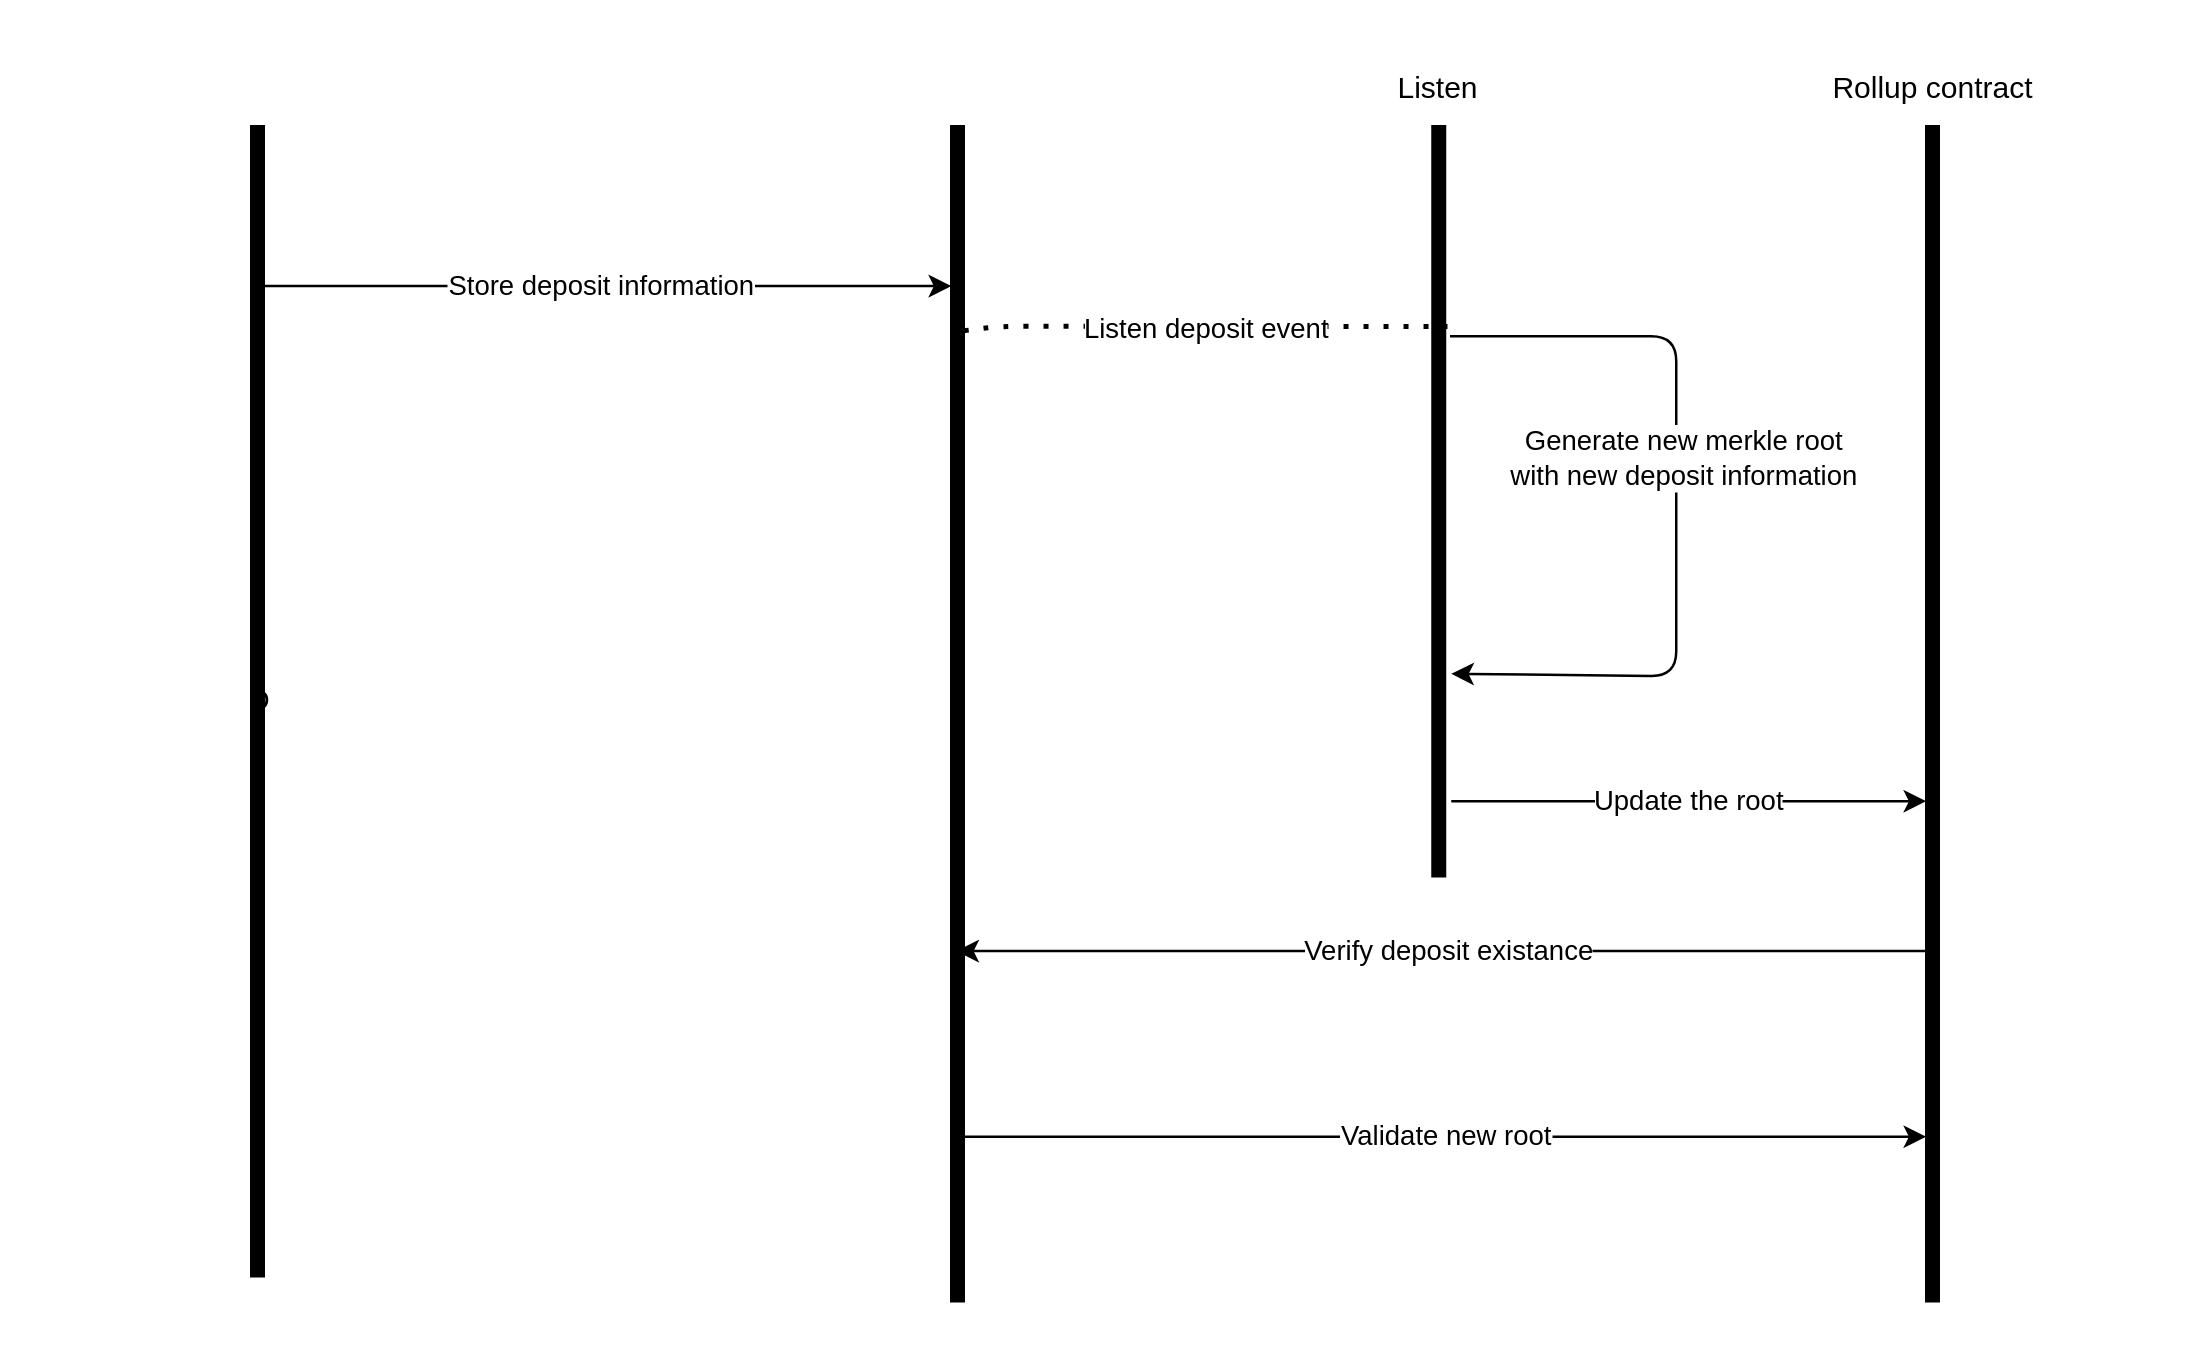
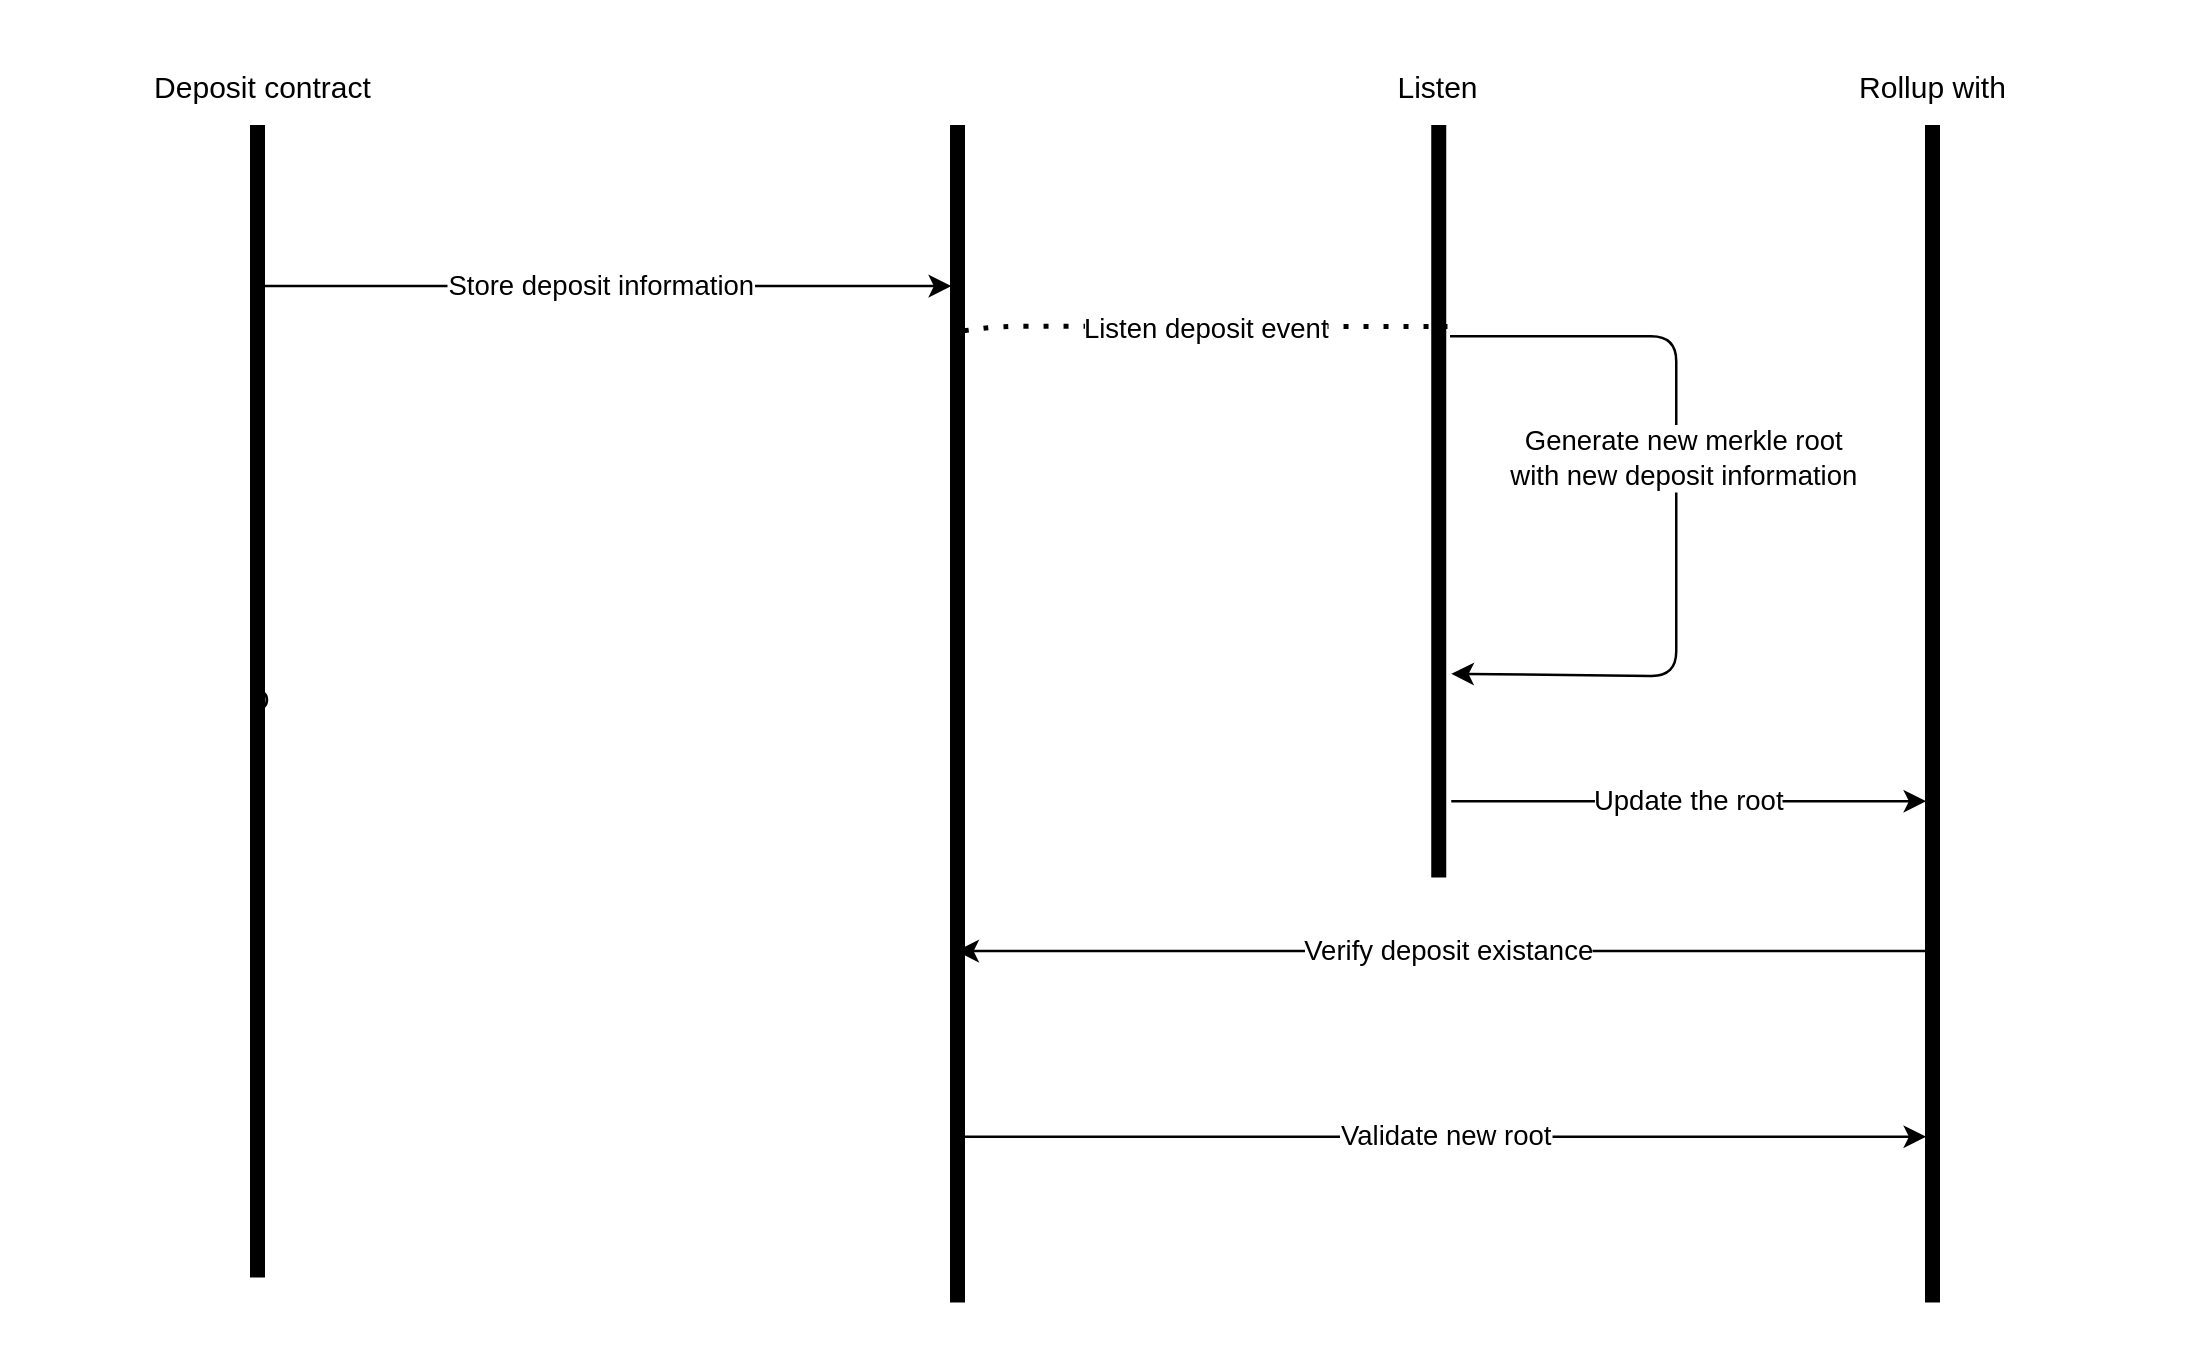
none -> (264, 89)
(1934, 89) -> (1934, 89)
